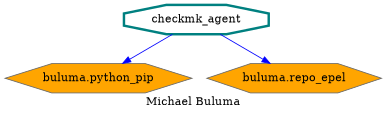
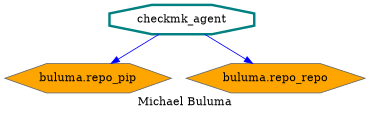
(99, 78) -> (88, 78)
(294, 78) -> (276, 78)
